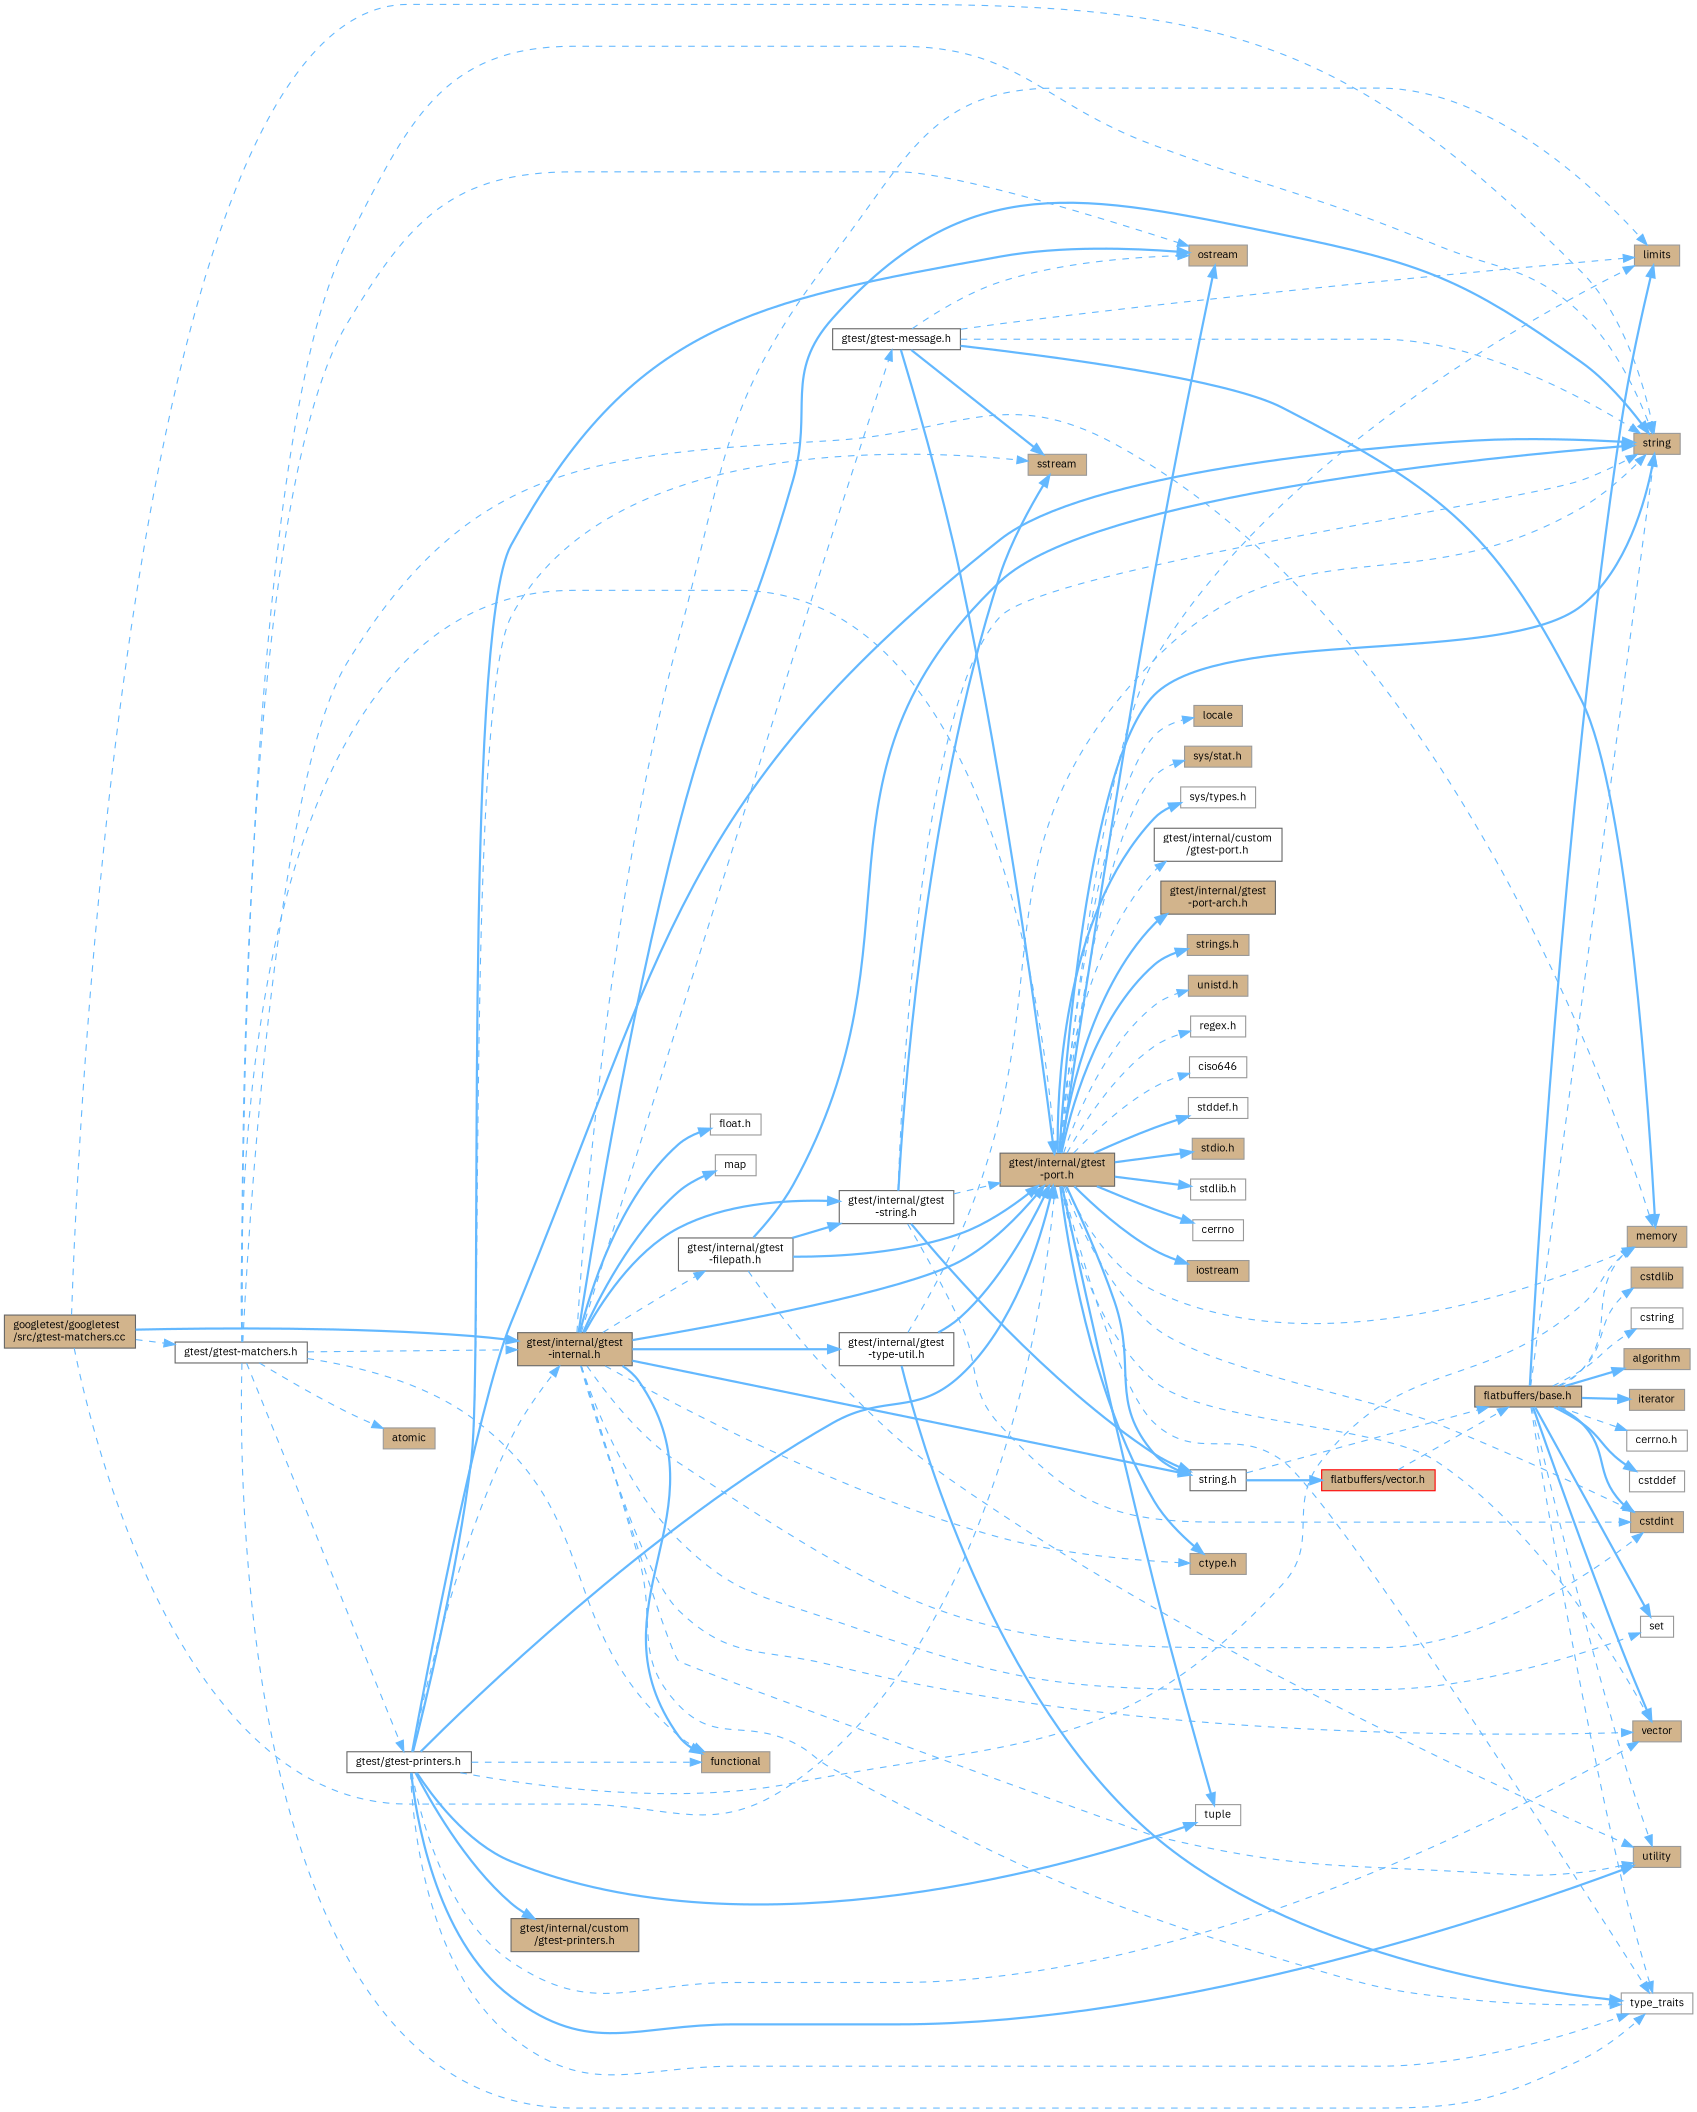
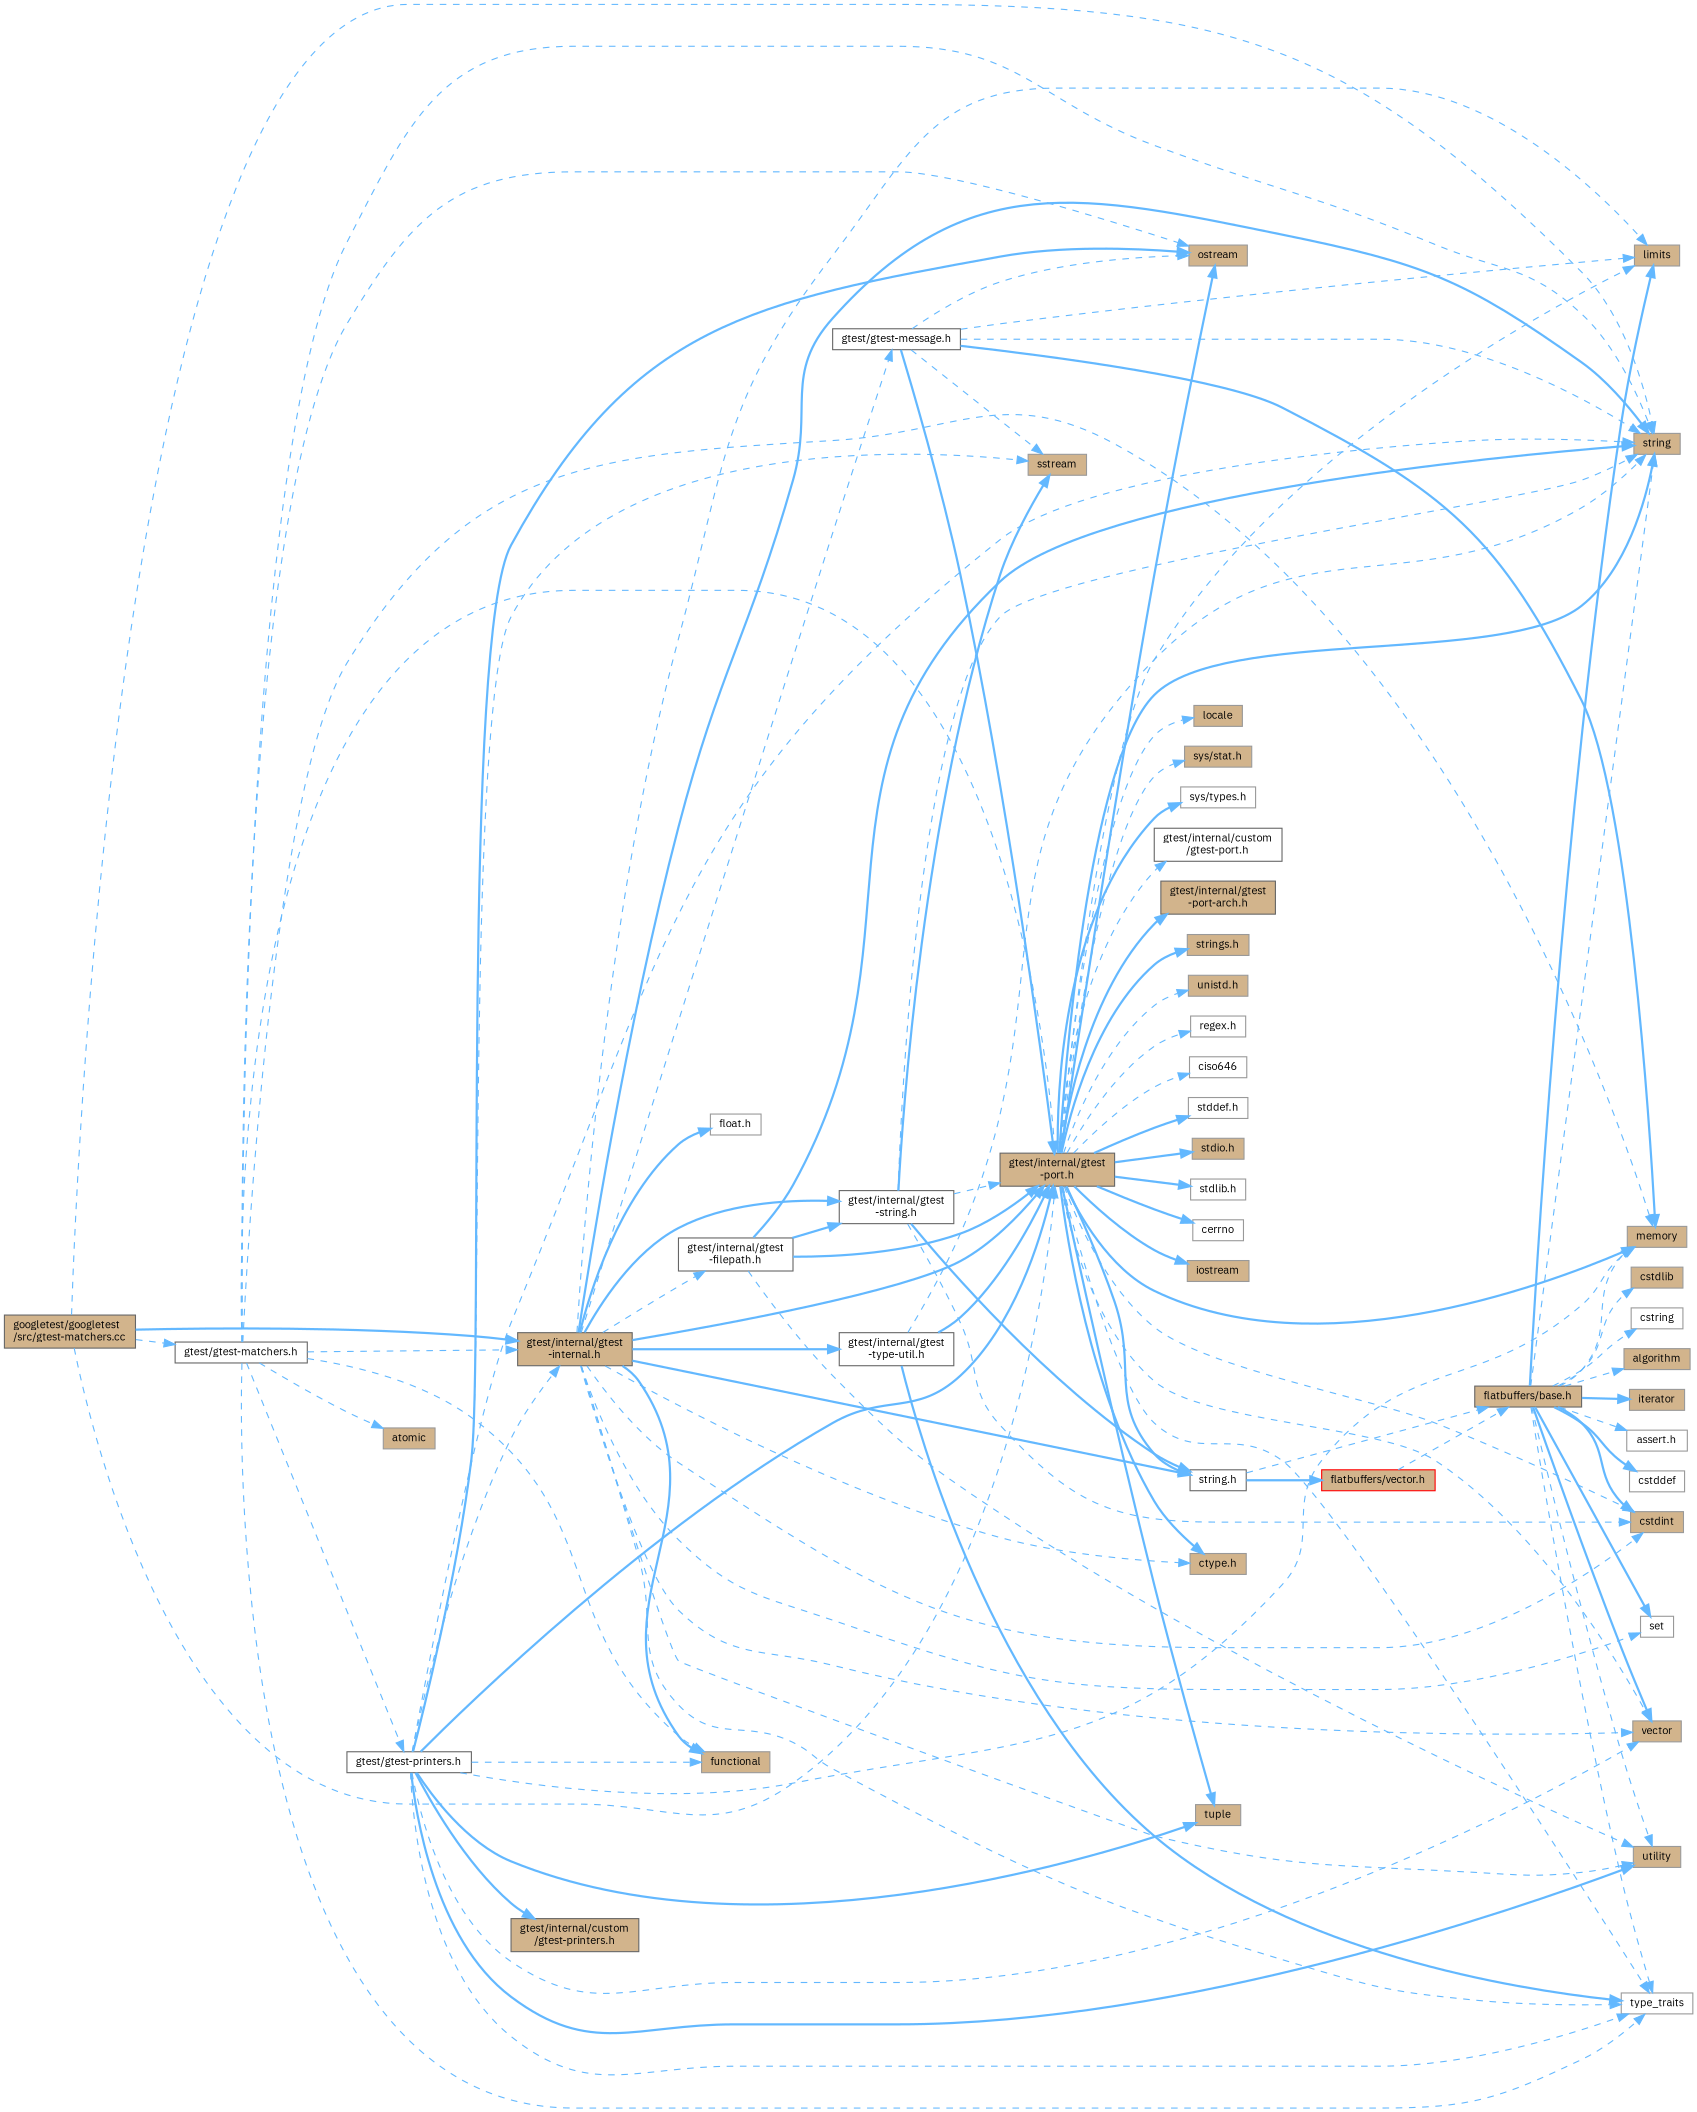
(972, 398) -> (972, 398)
(716, 848) -> (716, 848)
(736, 1165) -> none
(1322, 1322) -> (1322, 1322)
(1589, 1379) -> (1589, 1379)
(1657, 1441) -> (1657, 1441)
(1218, 1815) -> (1218, 1815)
